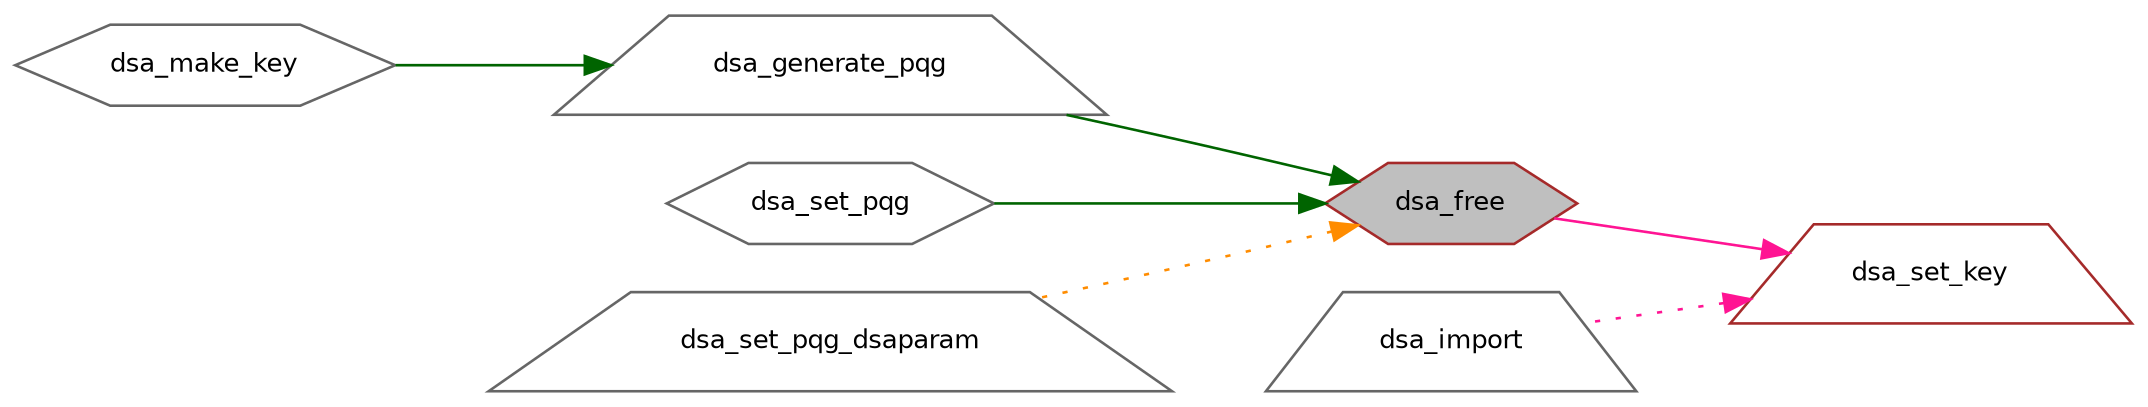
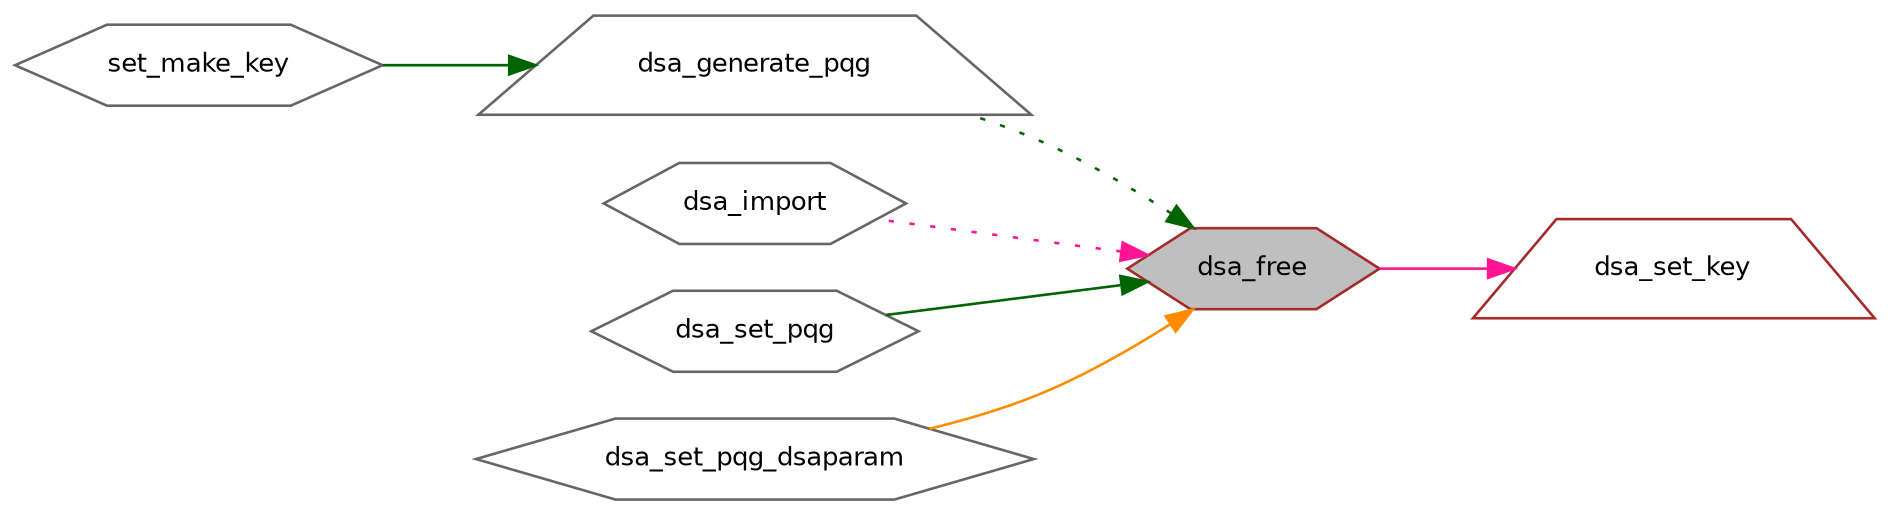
(205, 65) -> (199, 65)
(1199, 144) -> (1074, 157)
(1186, 266) -> (1055, 388)
(1654, 313) -> (999, 235)
(830, 342) -> (755, 459)
(1451, 342) -> (755, 203)
